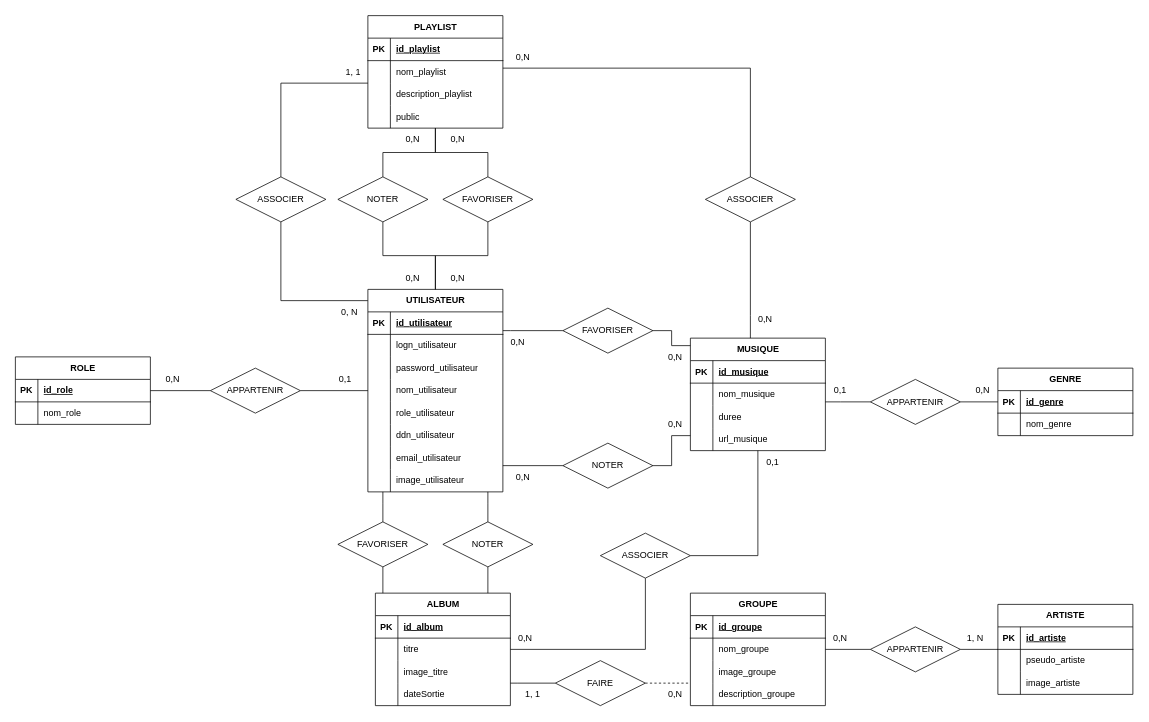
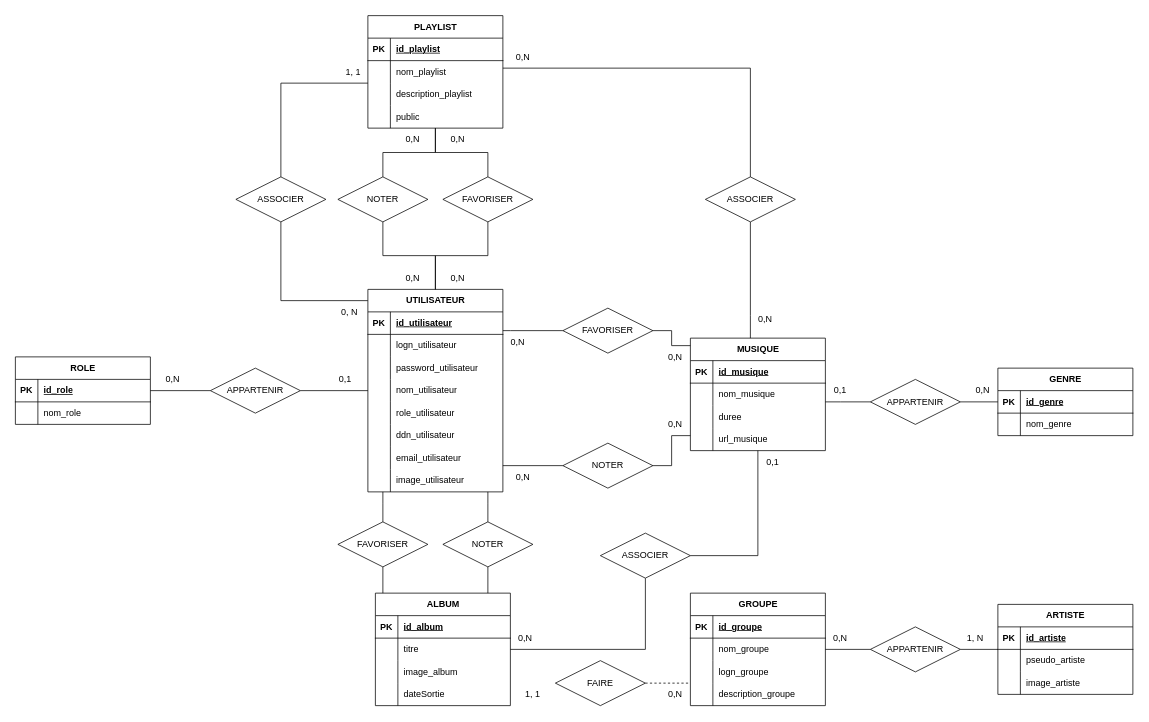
(429, 672) -> (429, 672)
(748, 672) -> (745, 672)
(534, 683) -> none
